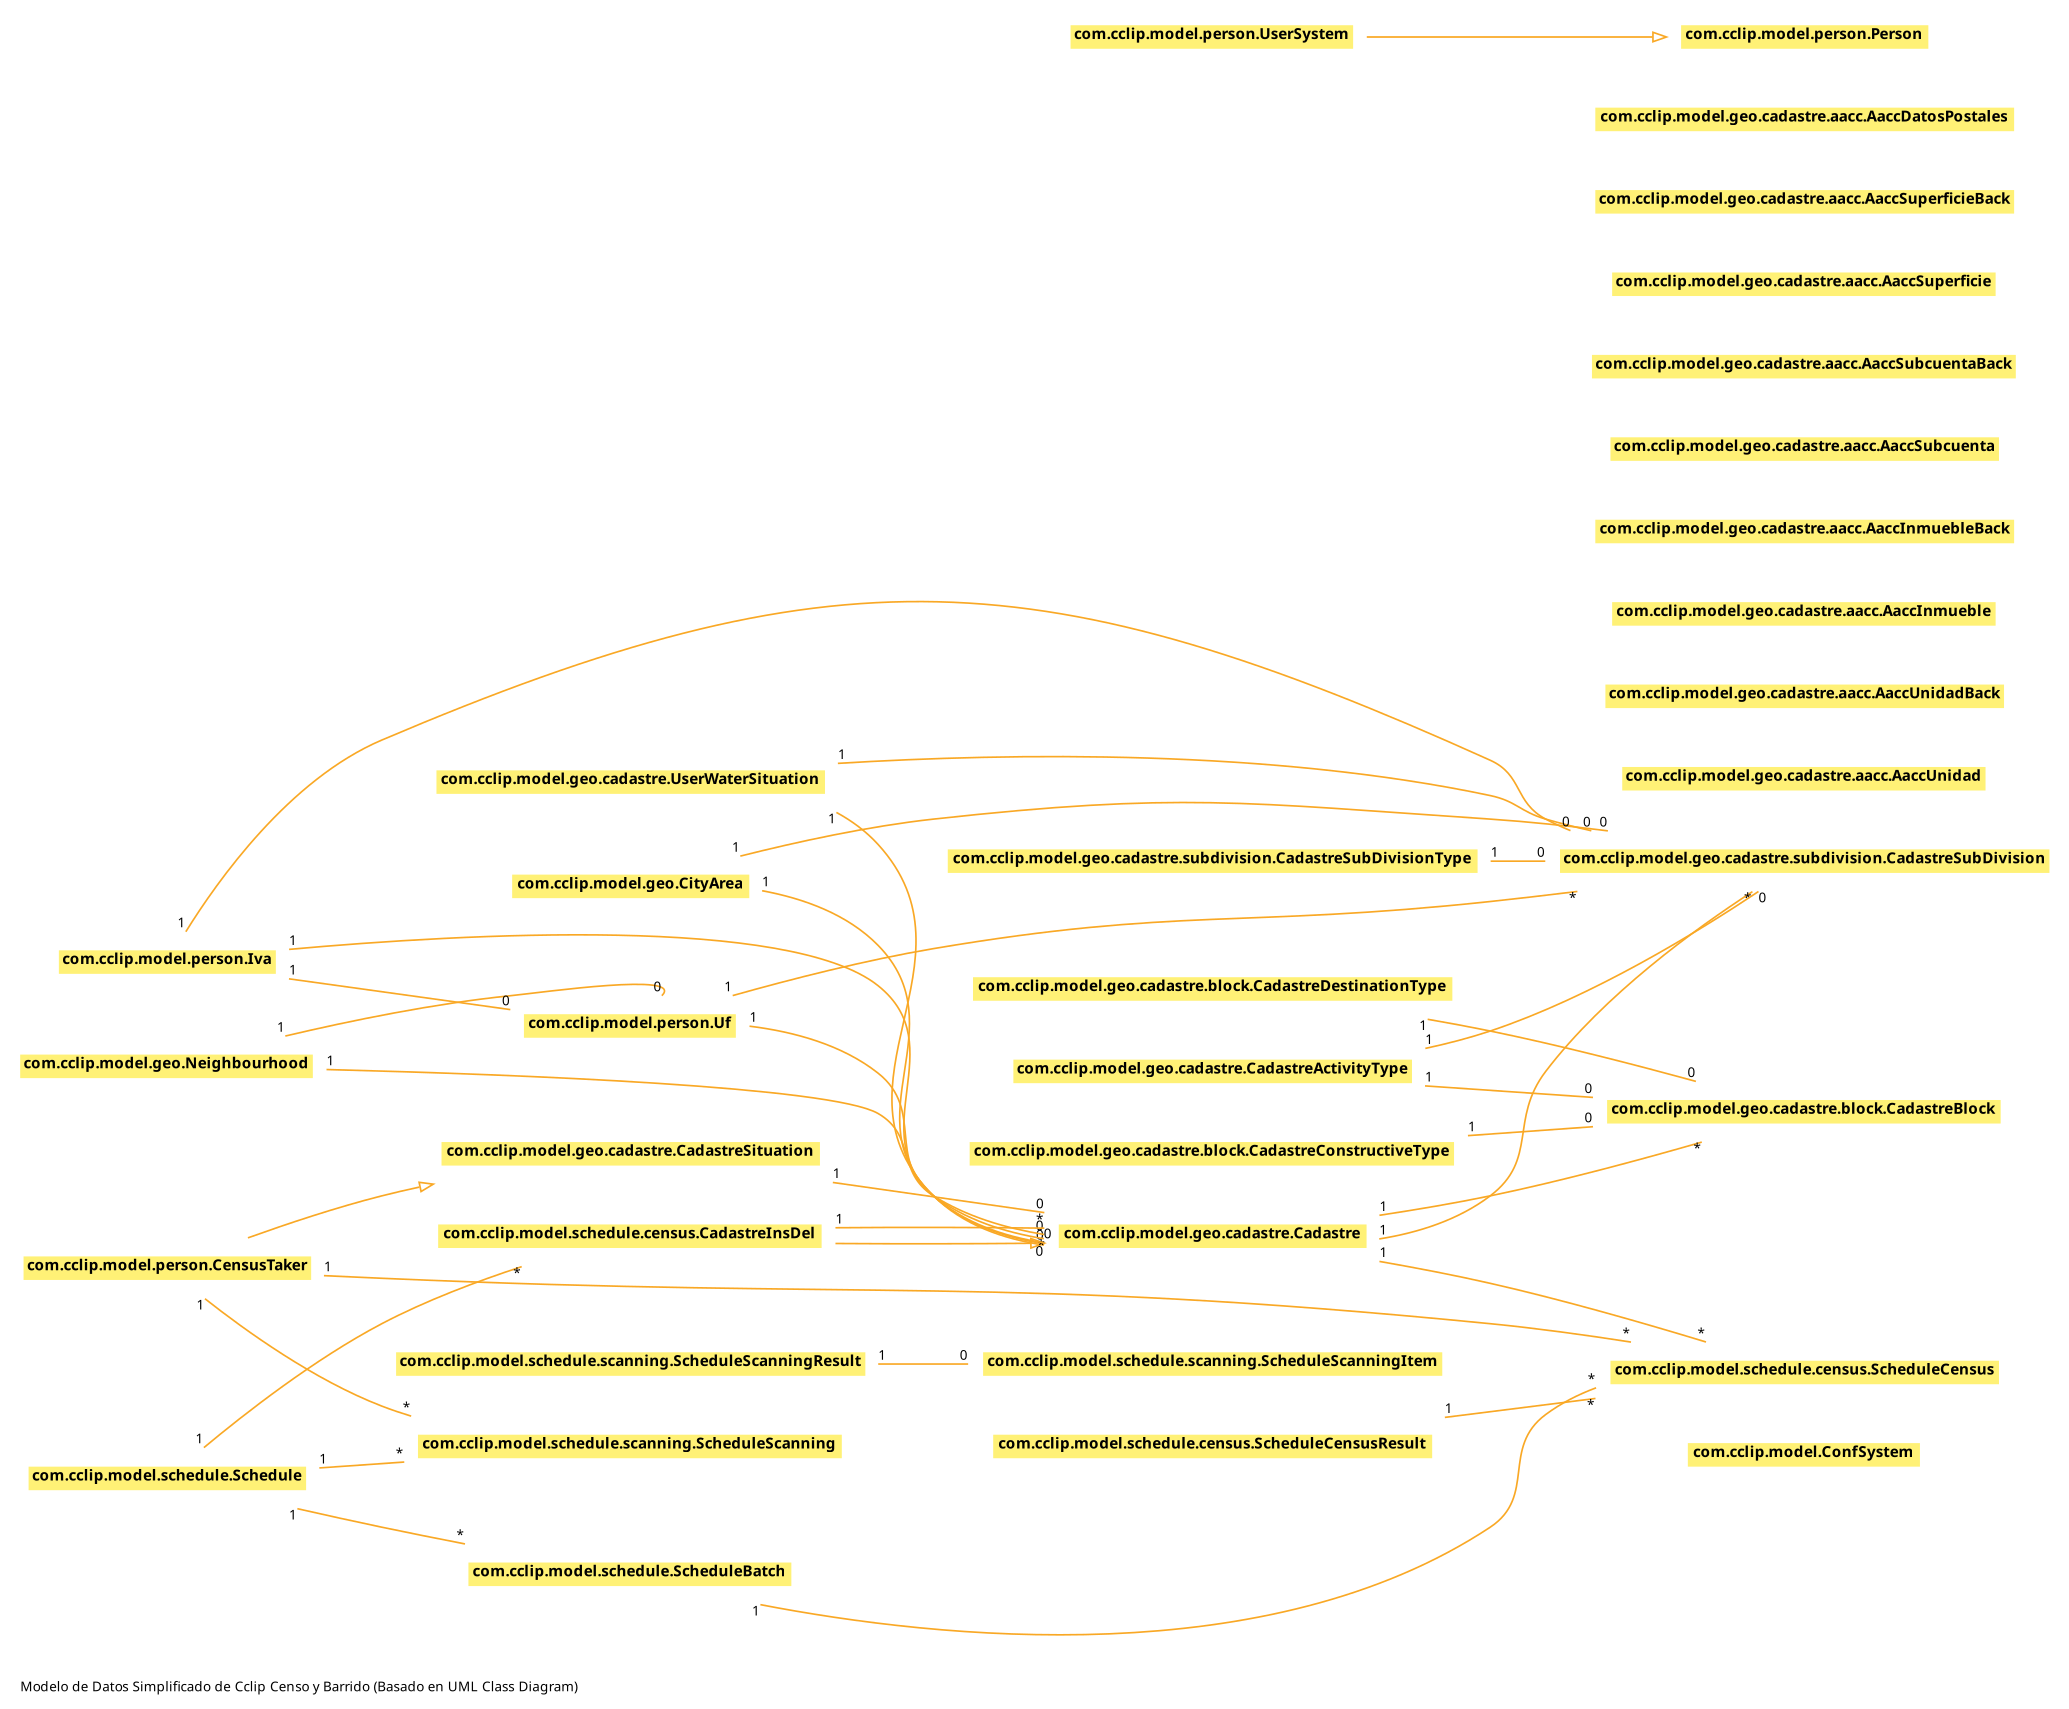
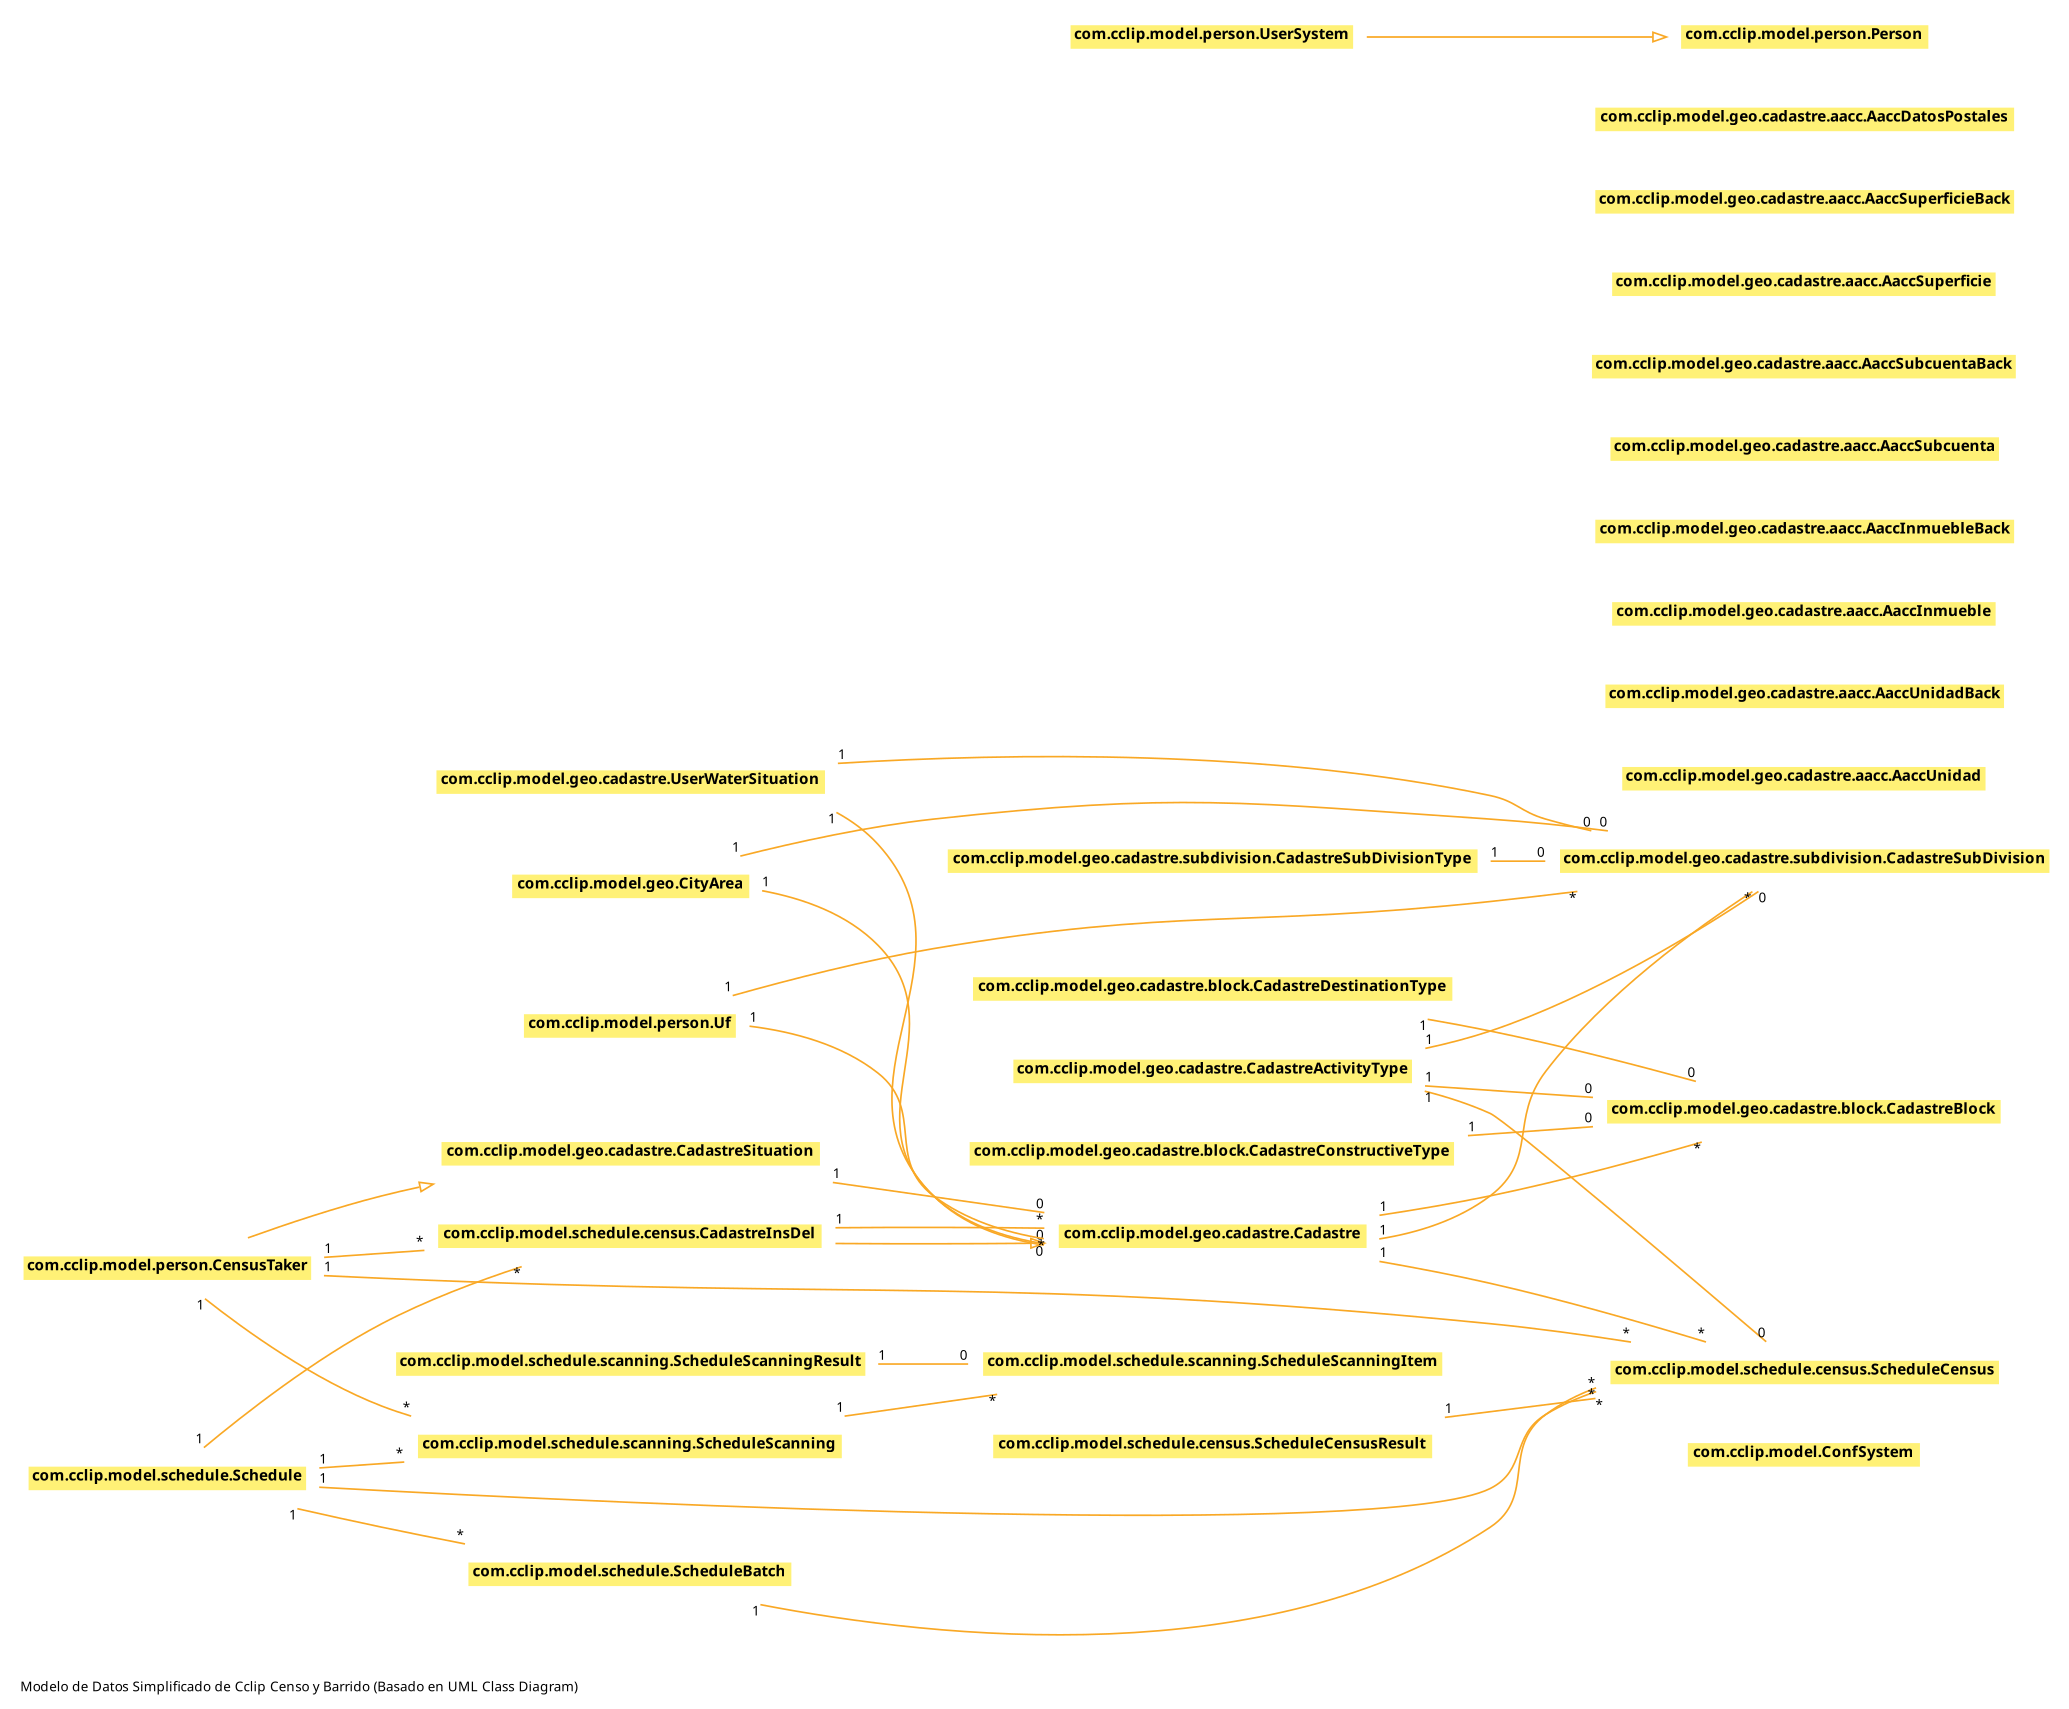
(167, 962) -> none
(167, 1066) -> none
none -> (1603, 1204)
none -> (374, 1254)
none -> (921, 1405)
none -> (981, 1514)
